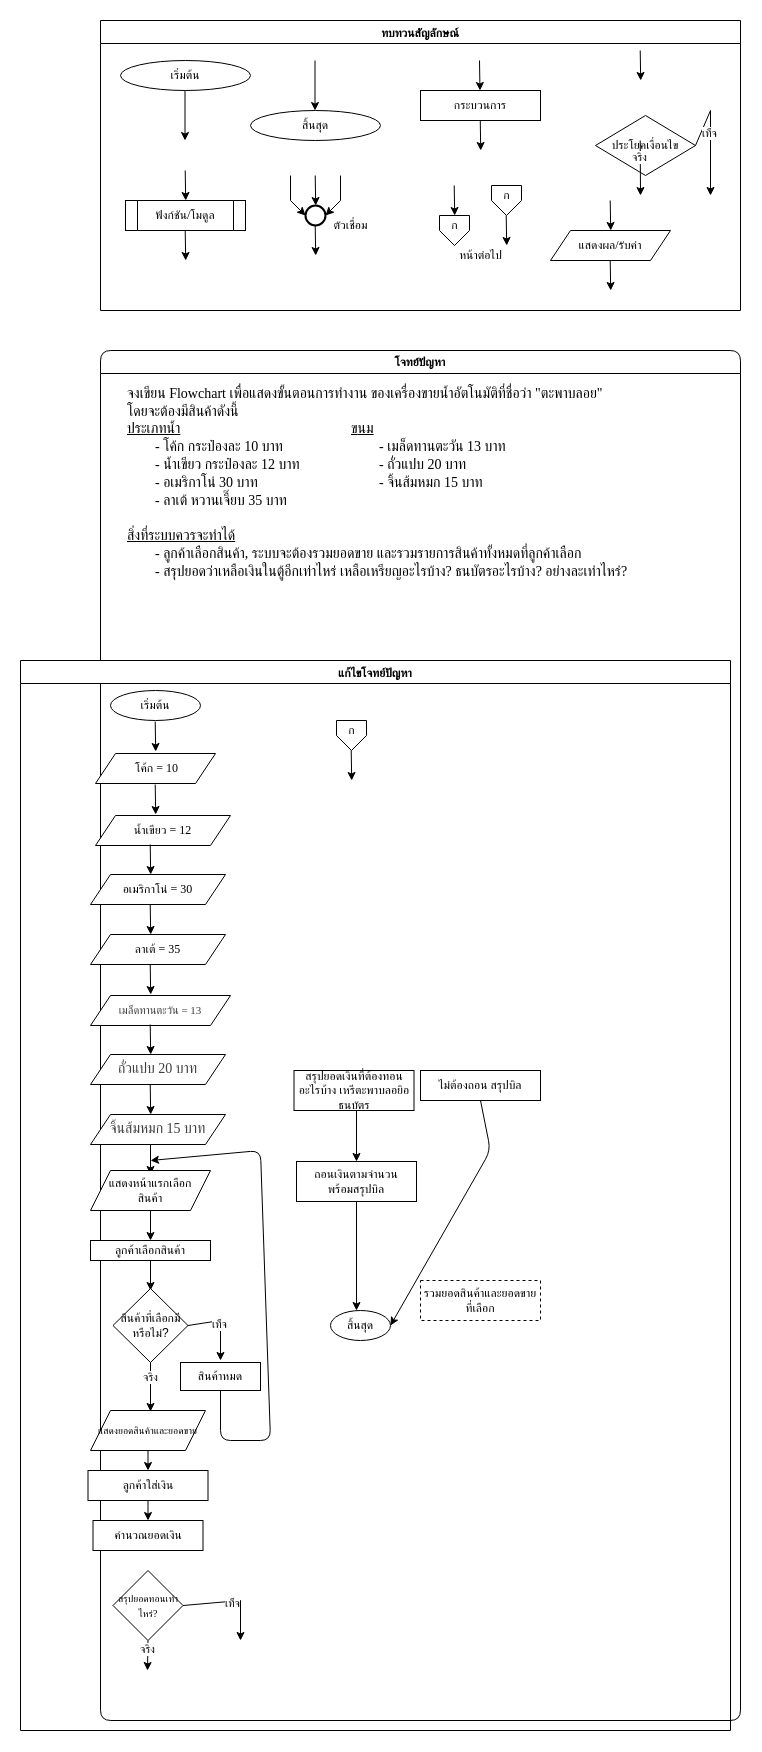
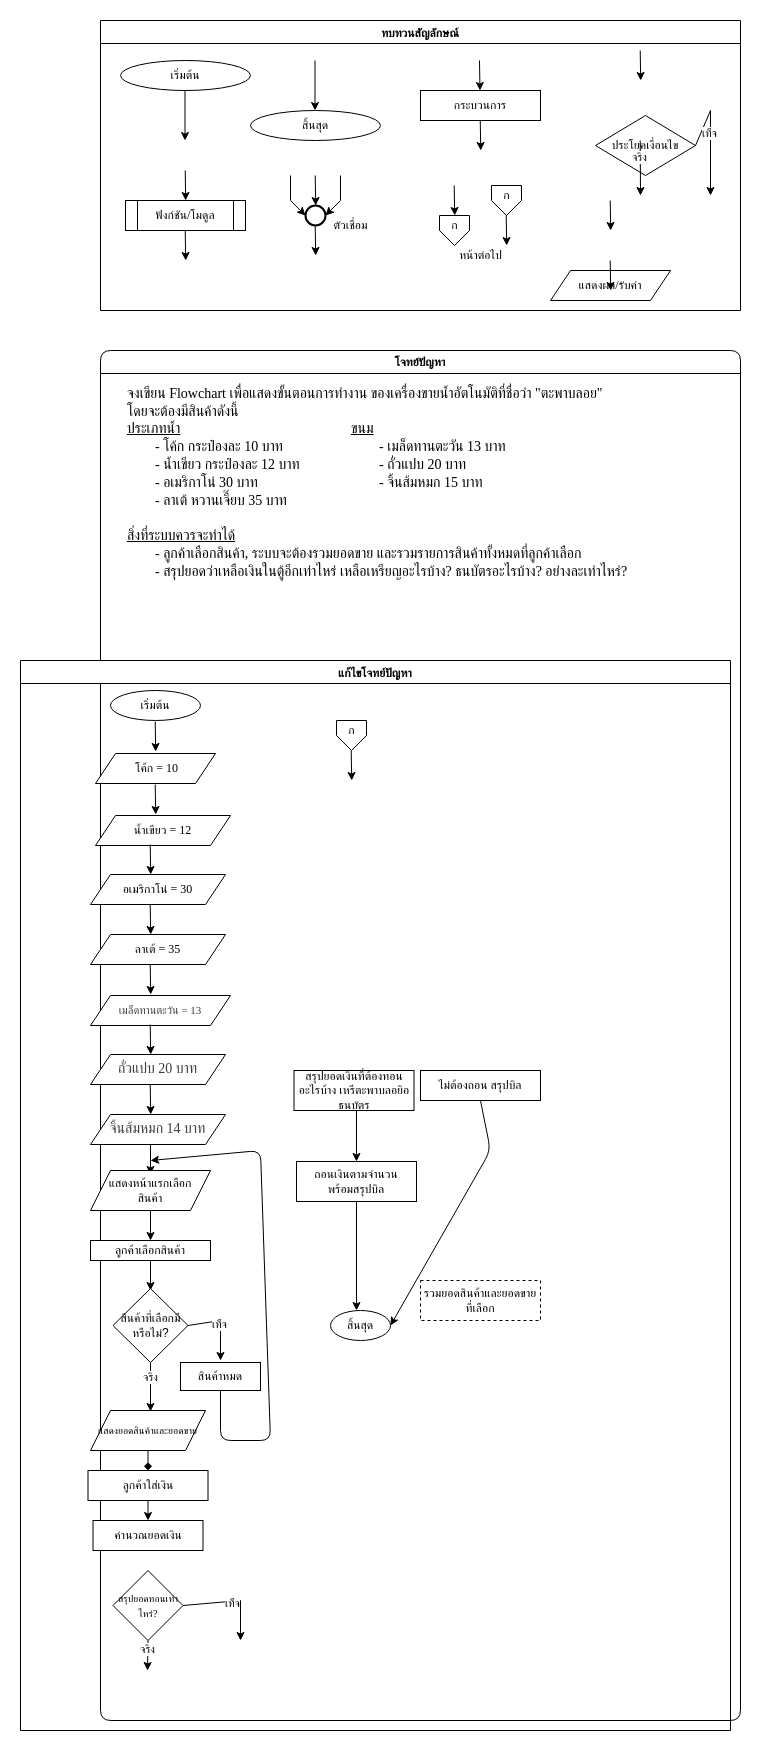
(611, 246) -> (611, 286)
(158, 1130) -> (158, 1130)
(148, 1462) -> (148, 1461)
